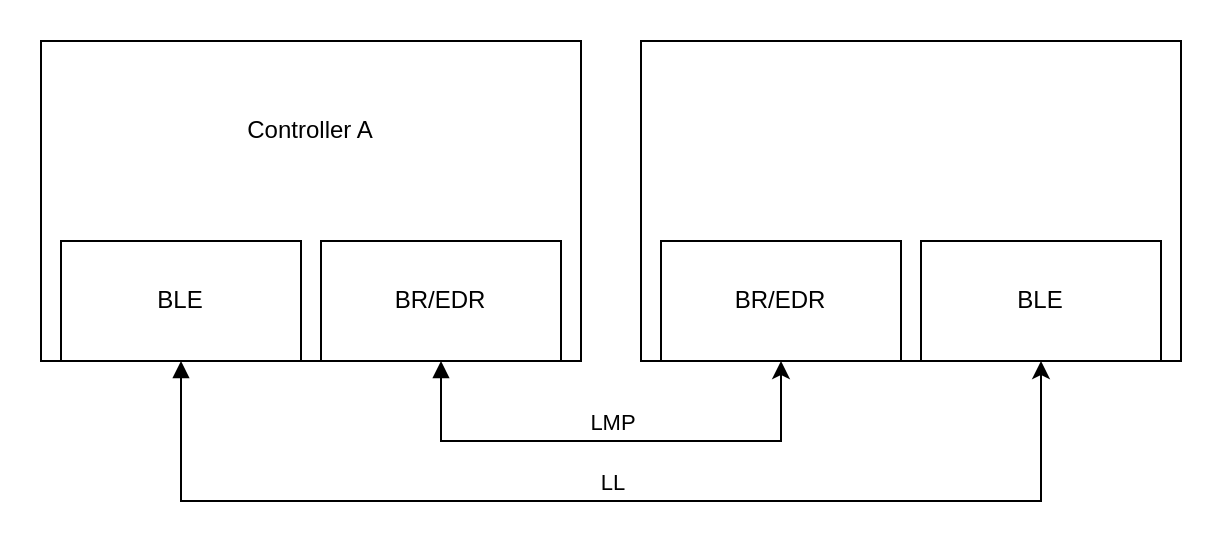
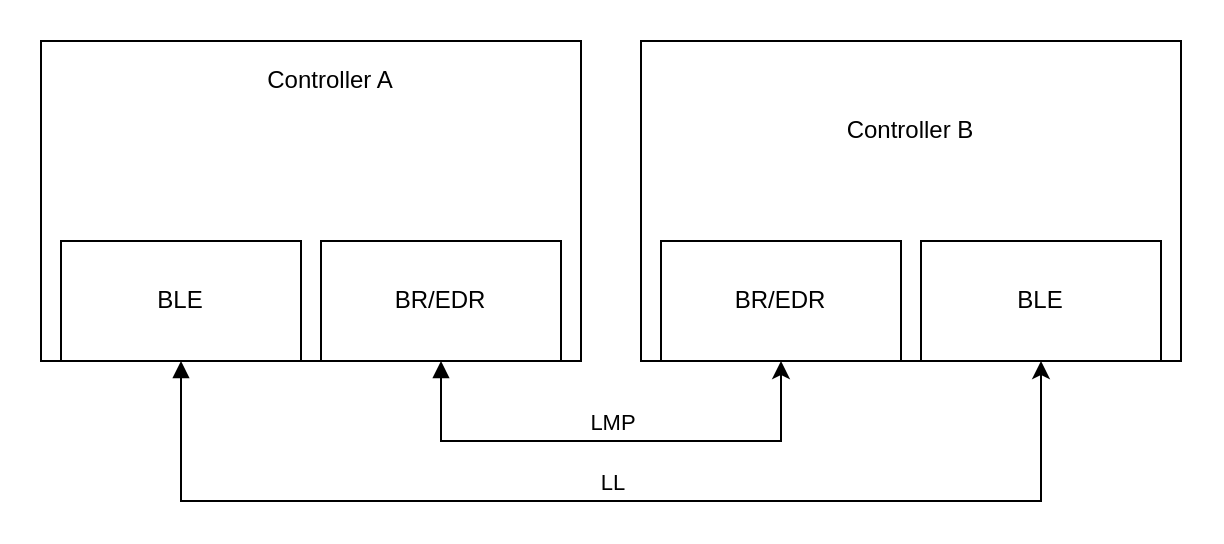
(311, 131) -> (331, 81)
none -> (911, 131)
